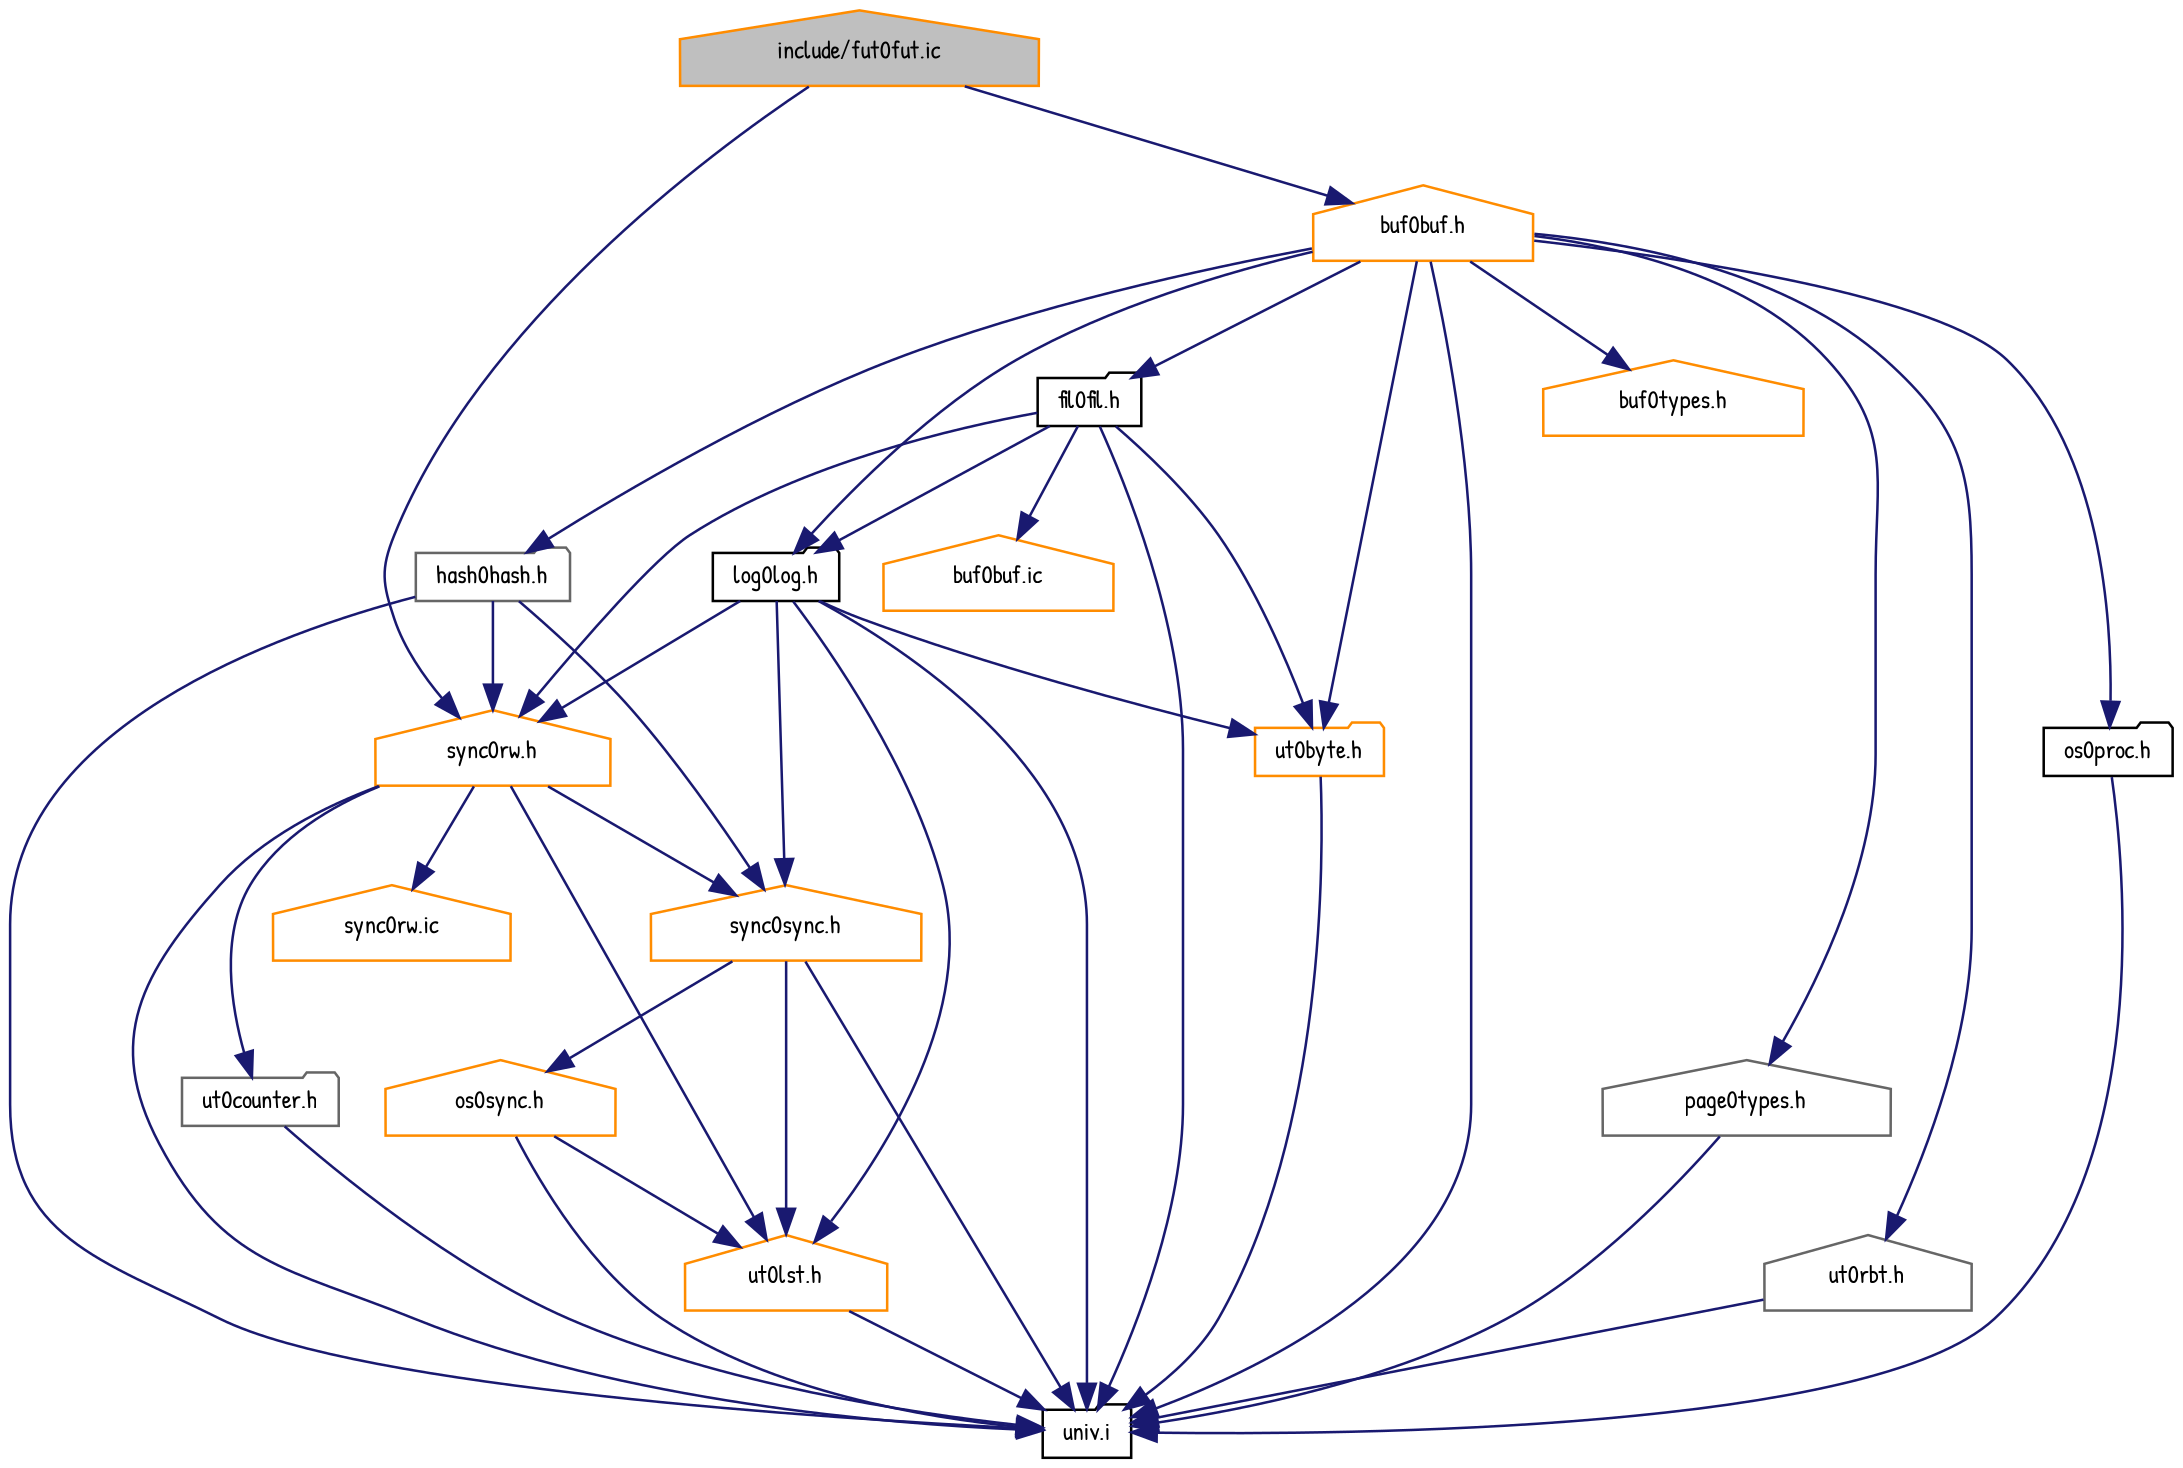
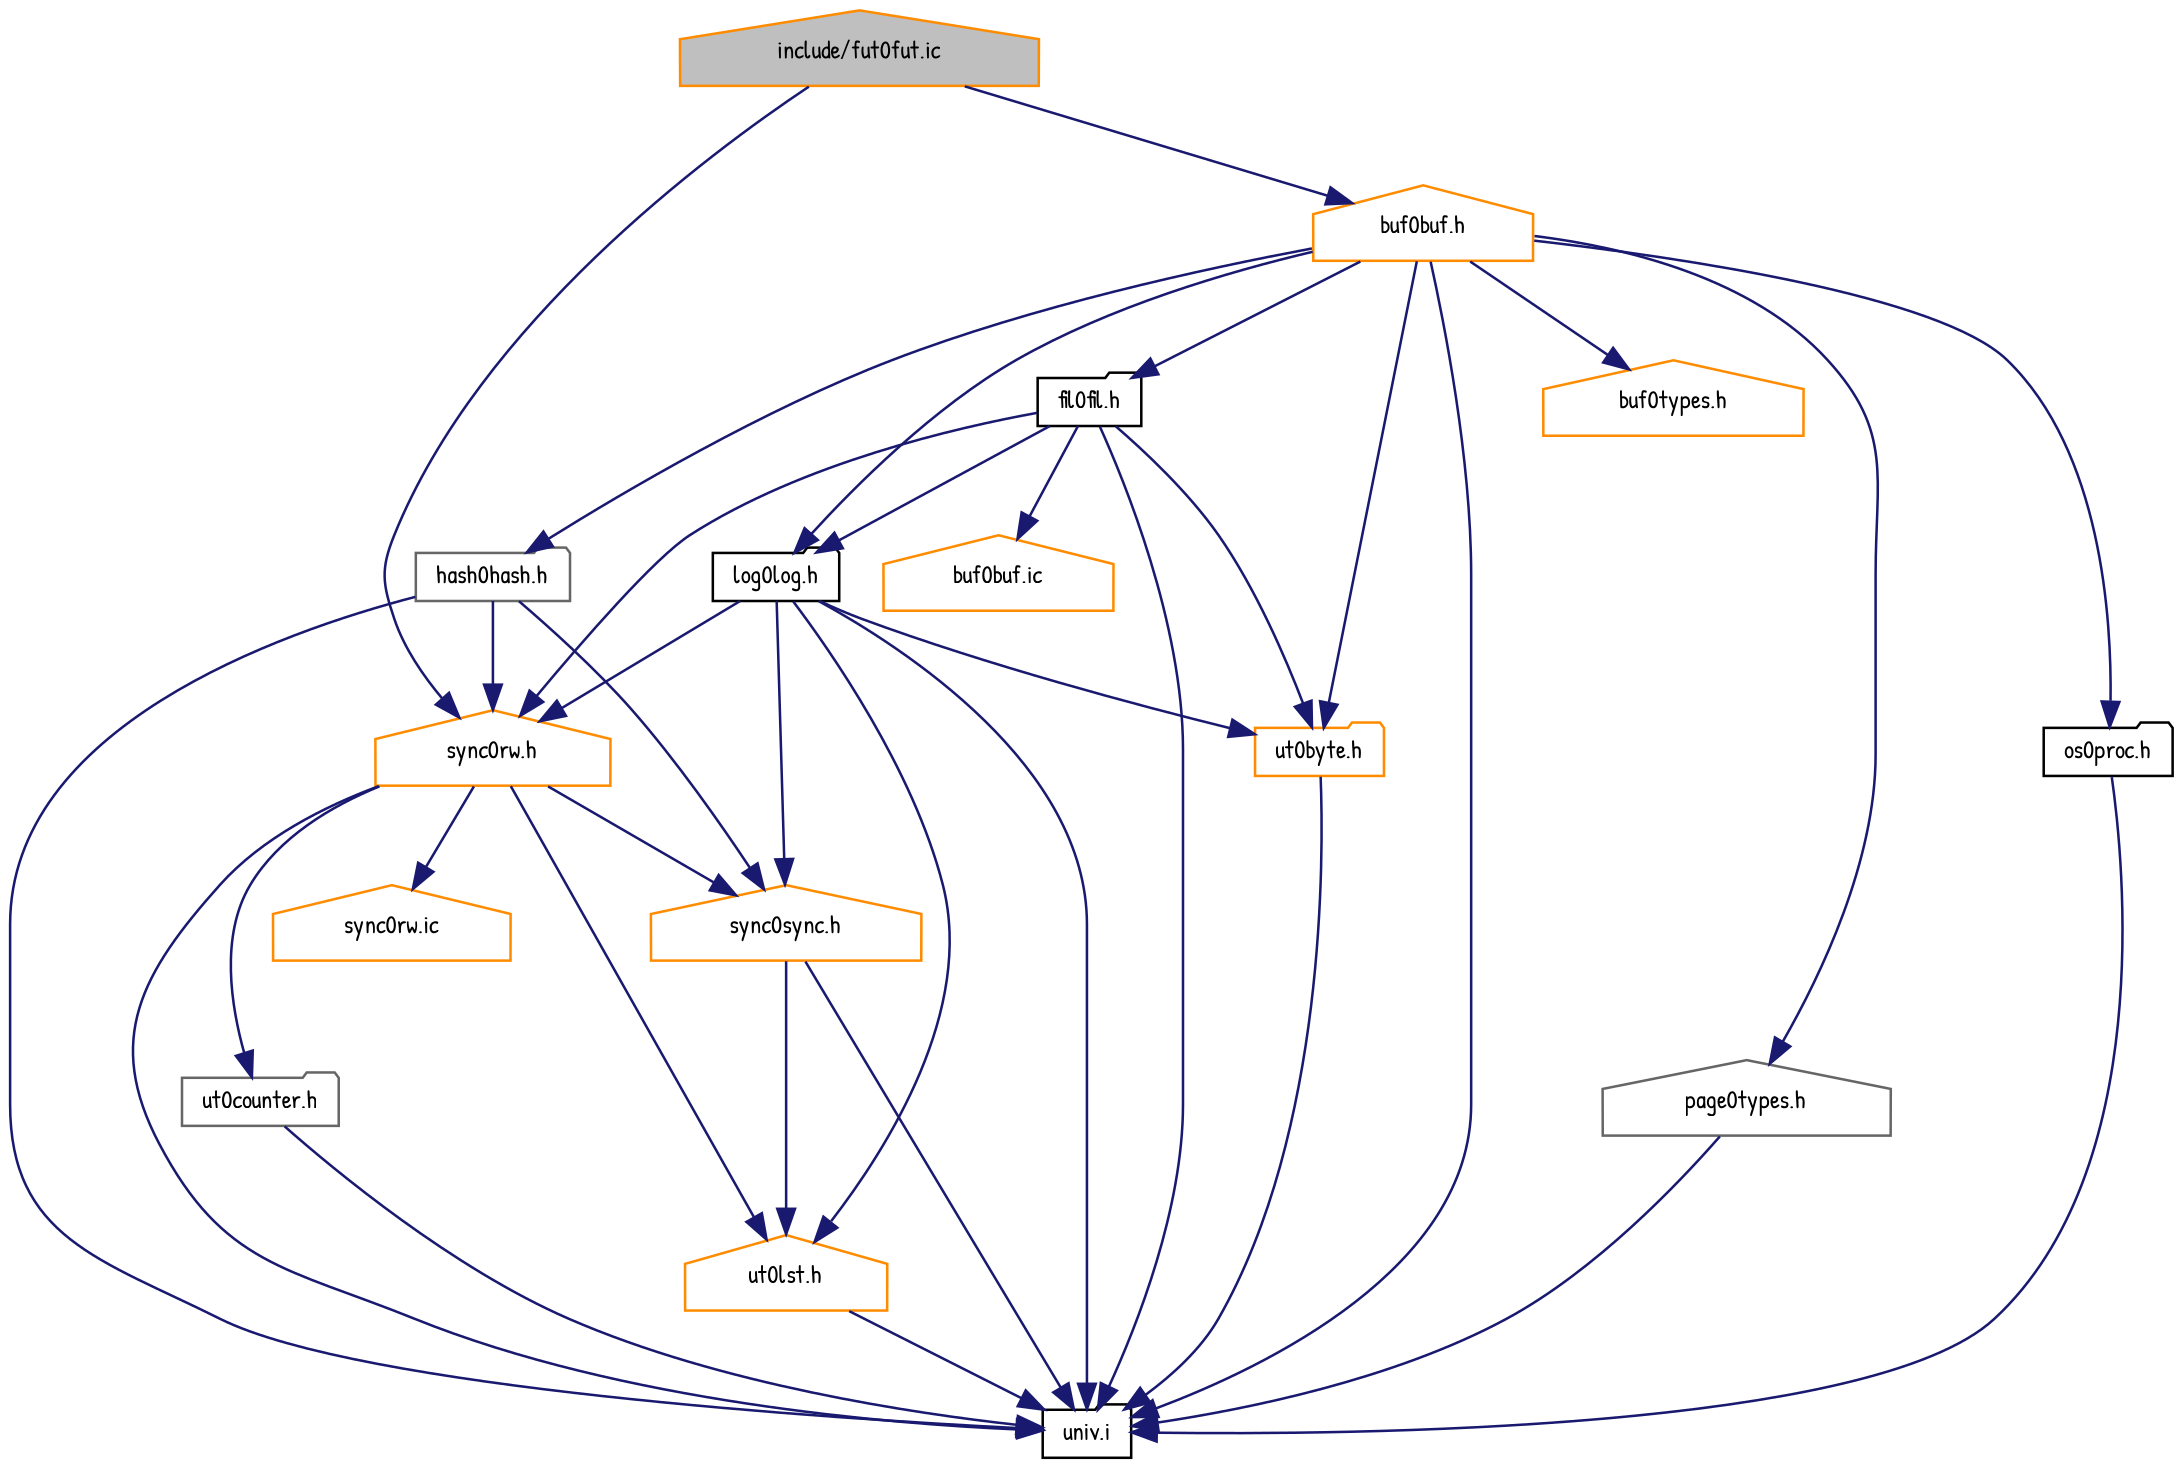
(500, 1102) -> none
(1868, 1277) -> none
